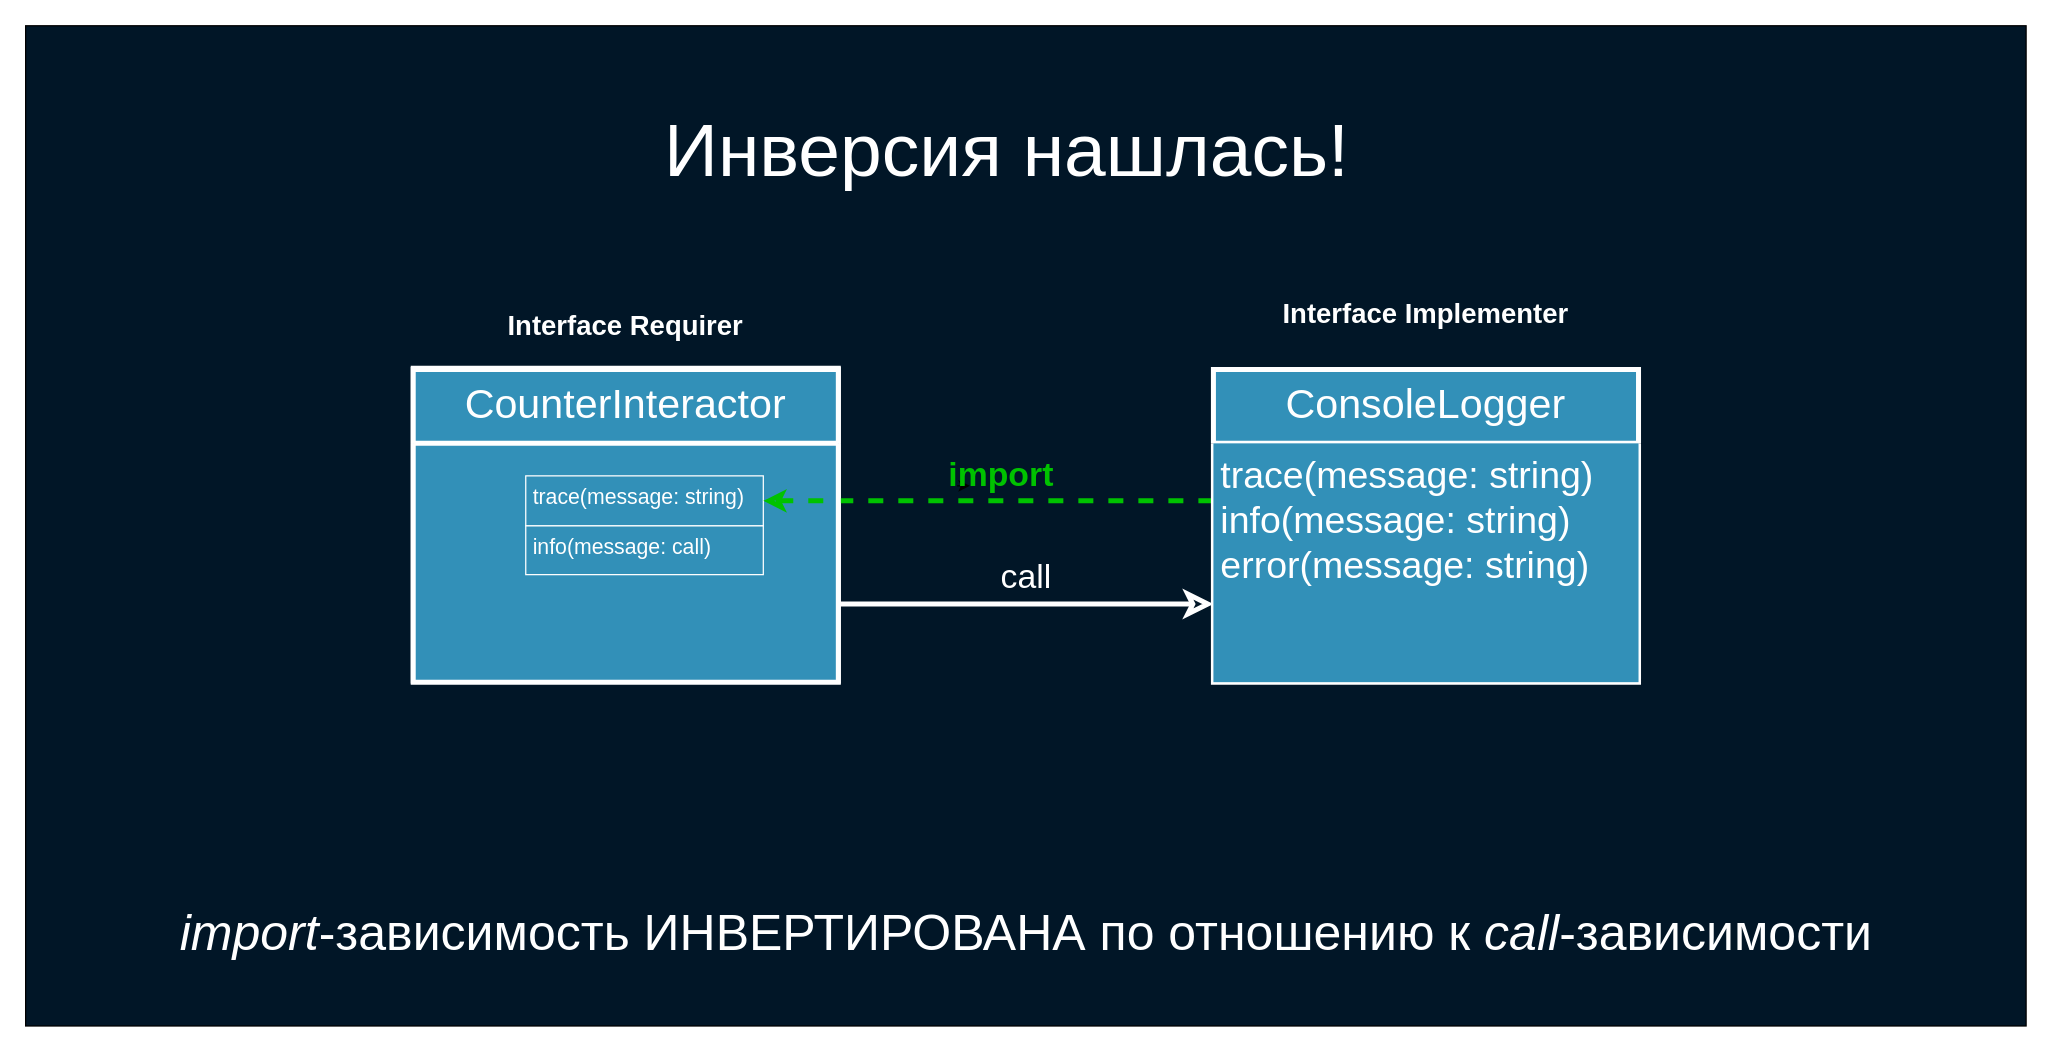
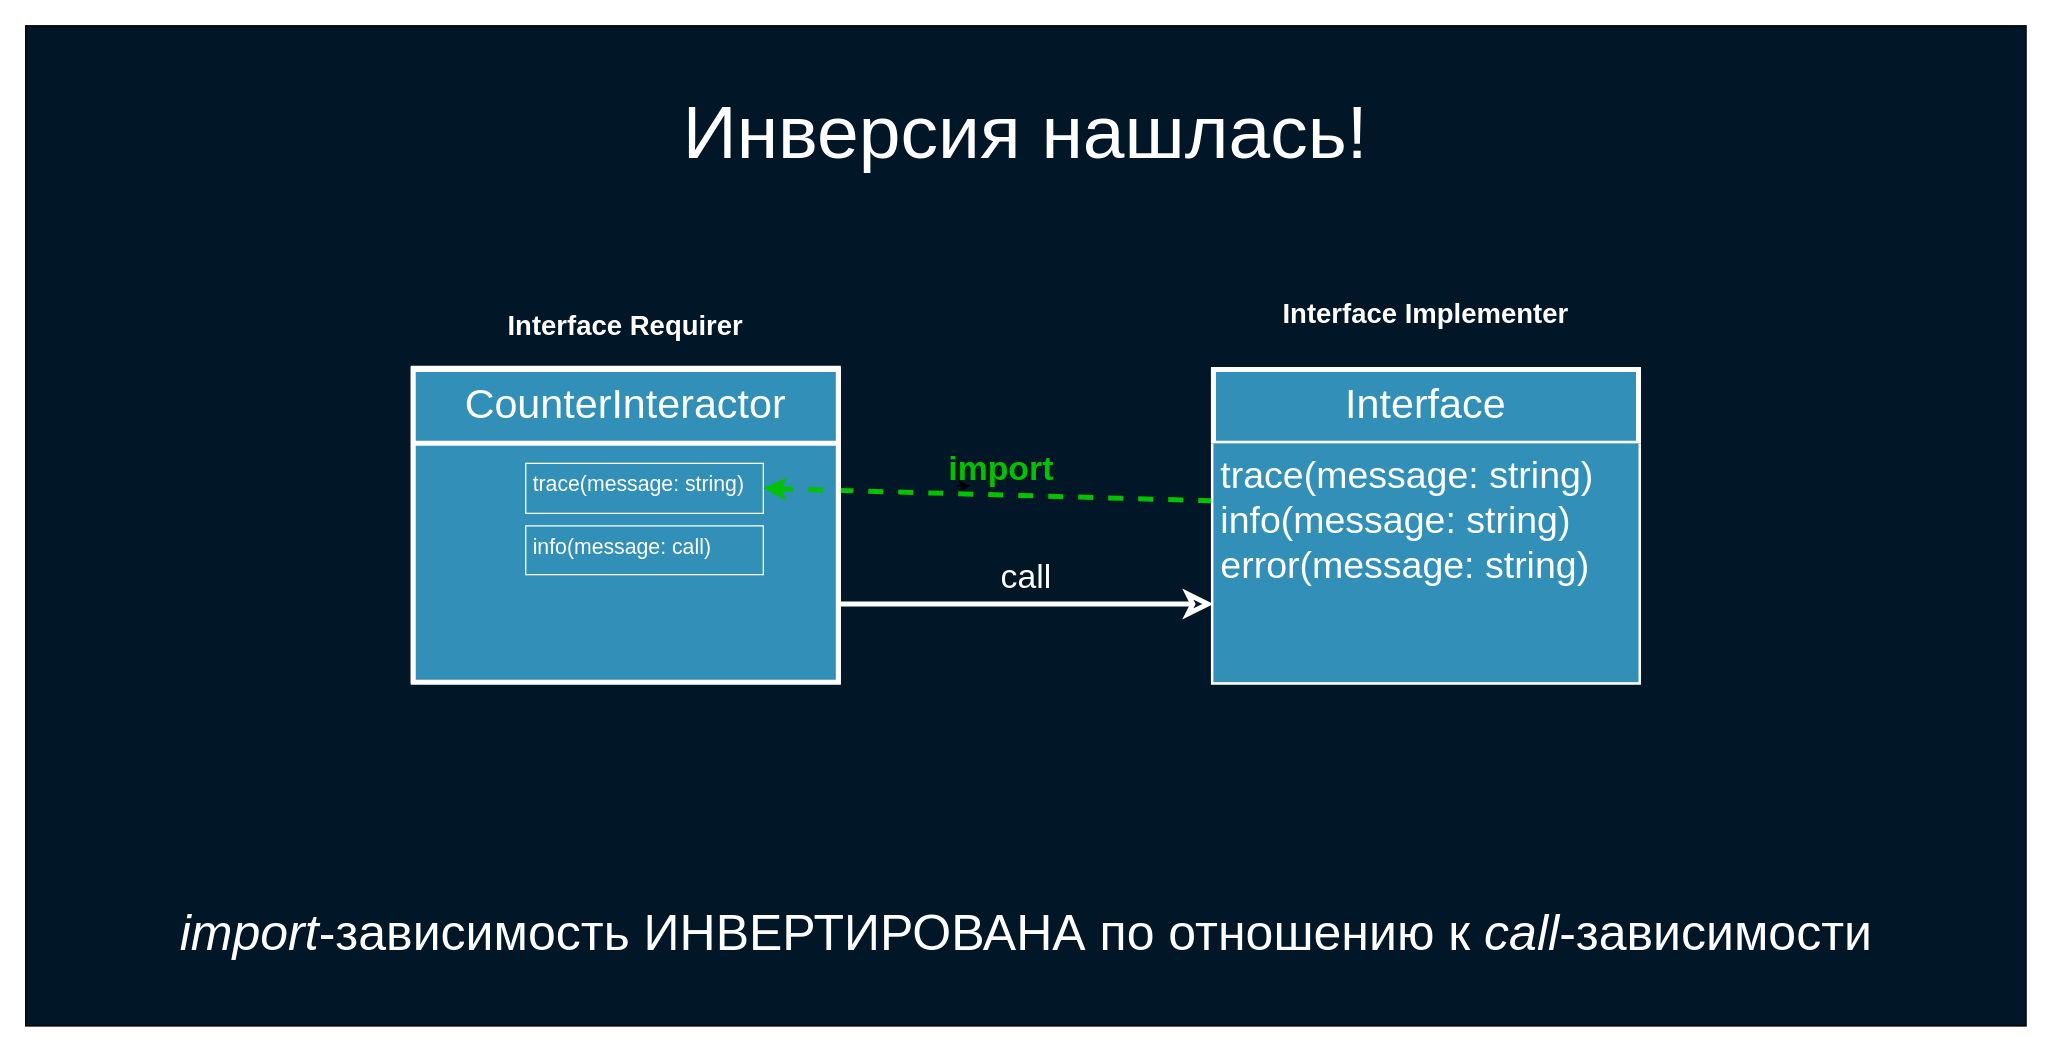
(1007, 151) -> (1026, 132)
(1425, 404) -> (1425, 404)
(644, 501) -> (644, 488)
